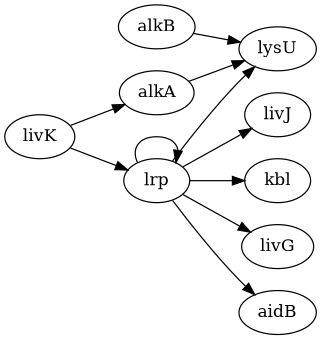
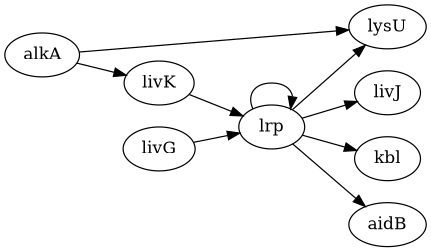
(157, 27) -> none
(92, 117) -> (96, 68)
(211, 210) -> (211, 139)
